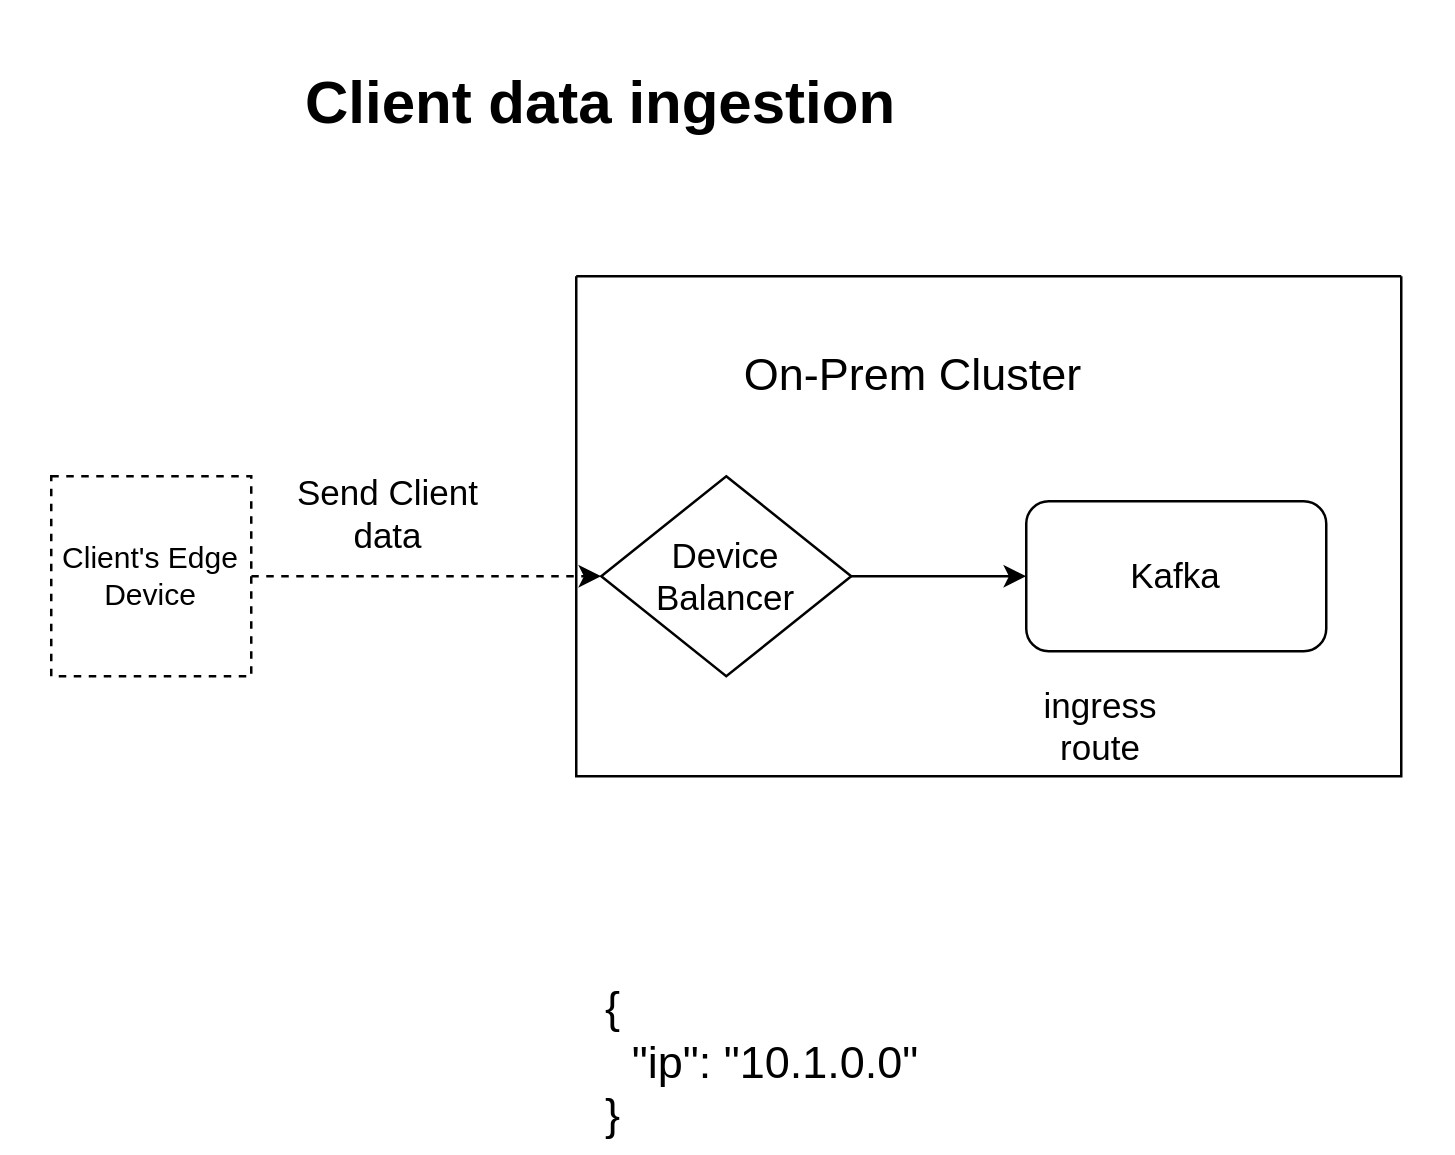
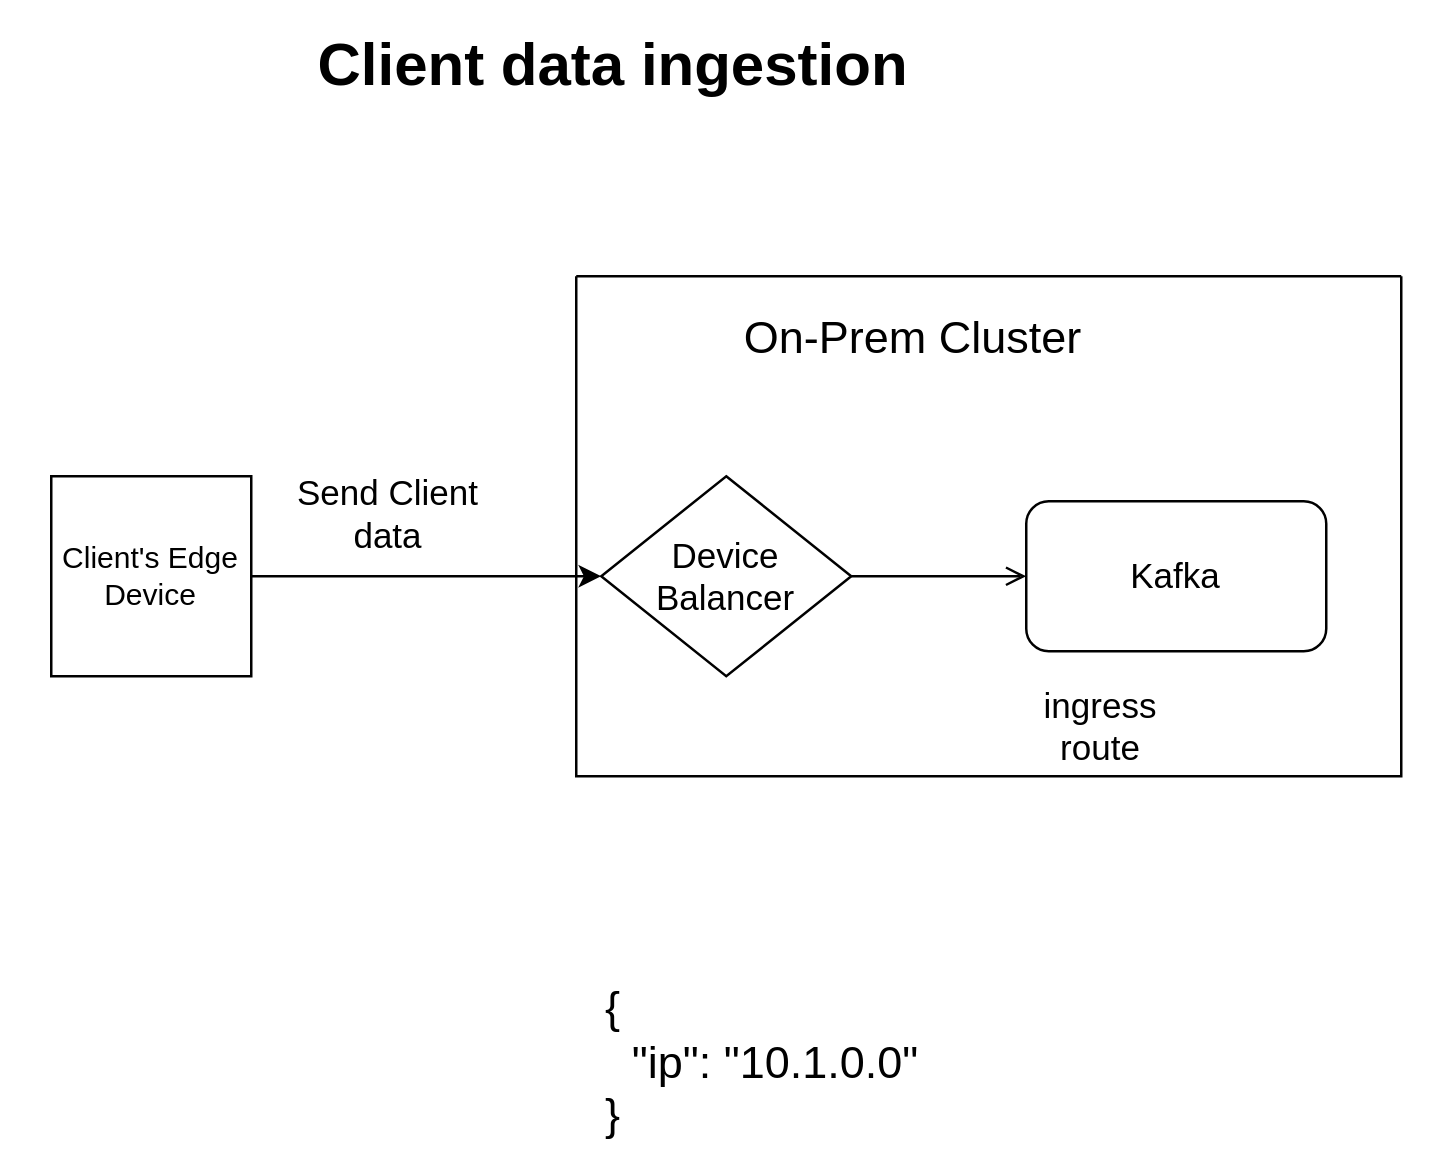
(726, 101) -> (739, 64)
(914, 376) -> (914, 339)
(151, 576) -> (151, 576)
(411, 576) -> (411, 576)
(1008, 576) -> (1012, 576)
